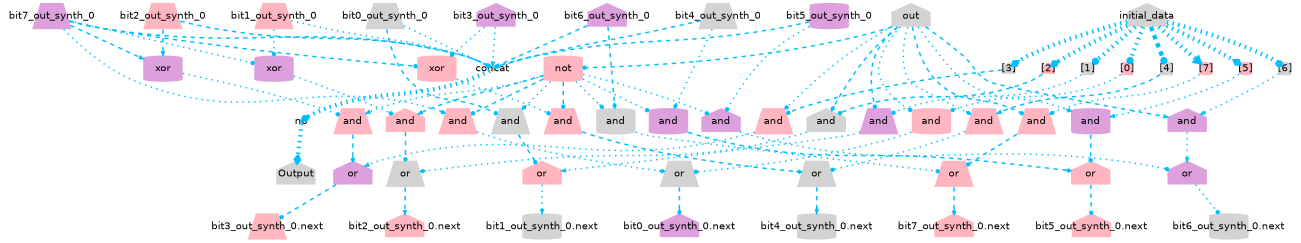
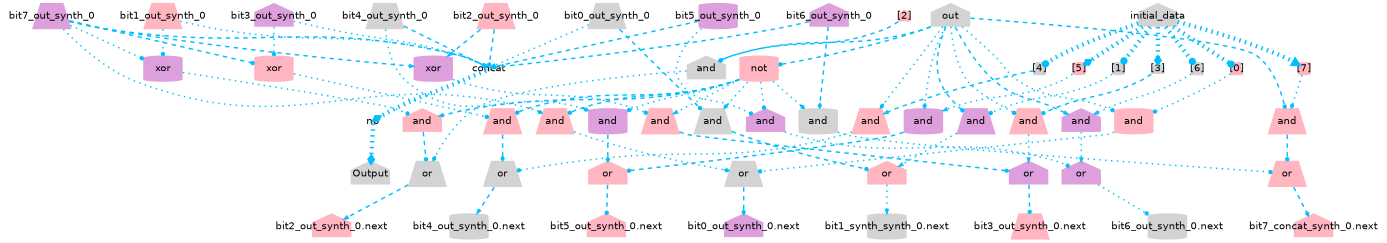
(1091, 43) -> none
(1157, 43) -> (1092, 41)
(494, 44) -> (355, 34)
(302, 121) -> (373, 121)
(542, 226) -> (887, 226)
(954, 226) -> (1314, 226)
